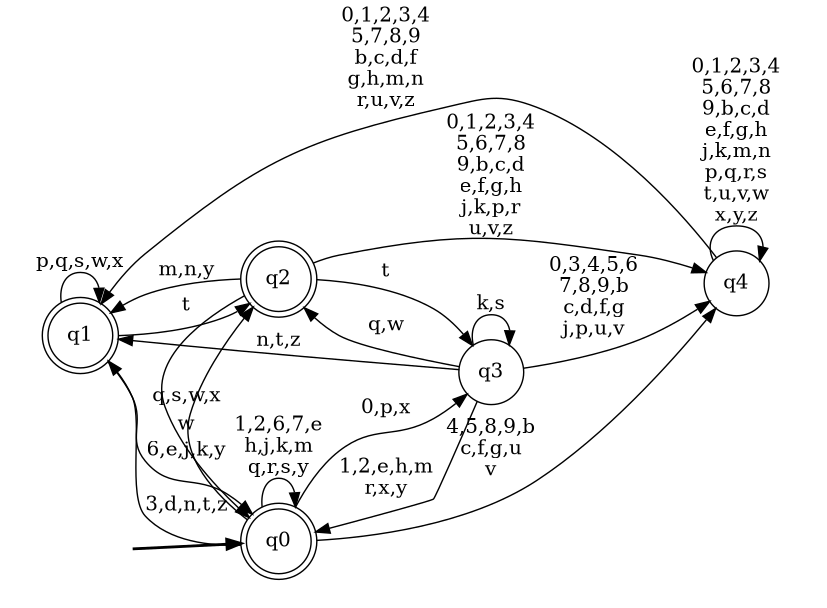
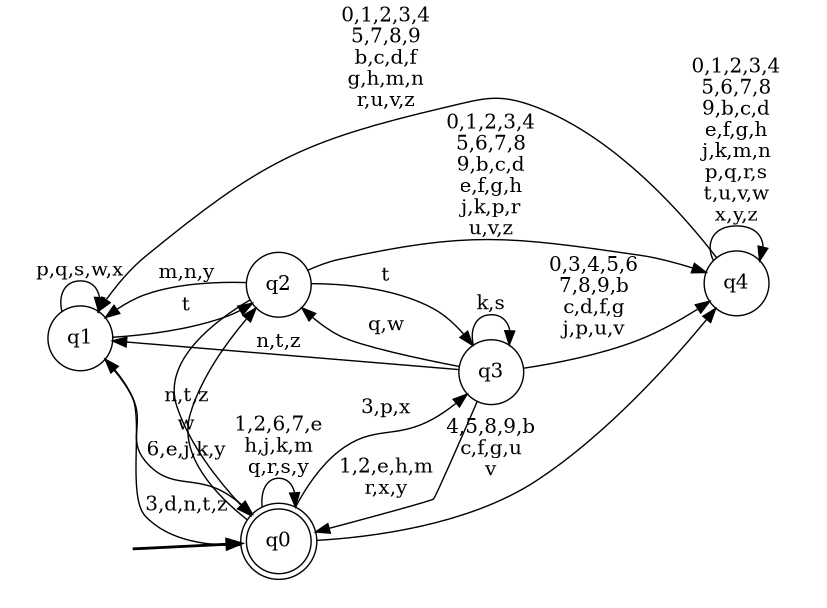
(279, 279) -> (279, 285)
(80, 336) -> (80, 338)
(187, 396) -> (187, 396)
(386, 408) -> (386, 408)
